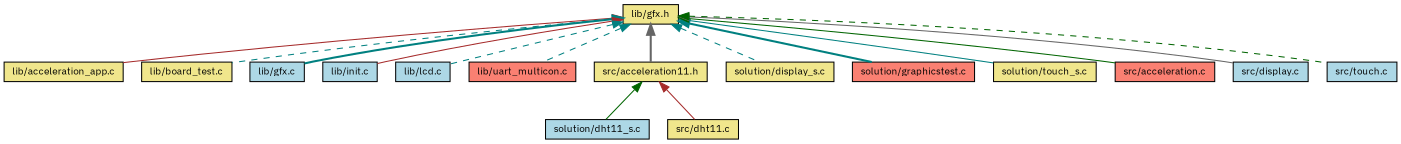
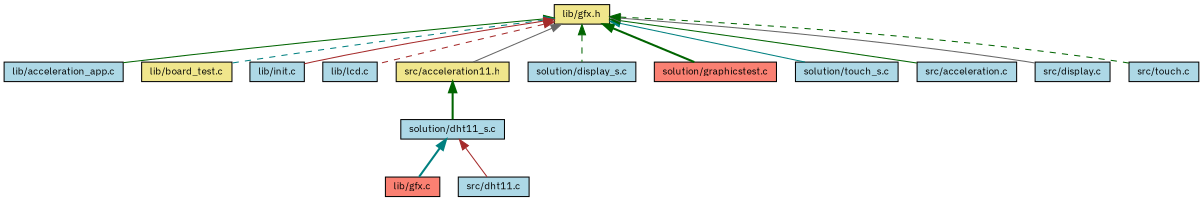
(368, 38) -> (333, 40)
(458, 38) -> (430, 162)
(780, 43) -> (654, 45)
(531, 44) -> (461, 44)
(720, 45) -> (582, 48)
(651, 48) -> (513, 45)
(64, 72) -> (64, 72)
(277, 72) -> (413, 187)
(522, 72) -> none
(780, 72) -> (582, 72)
(1045, 72) -> (847, 72)
(1165, 72) -> (967, 72)
(620, 104) -> (453, 106)
(681, 104) -> (476, 162)
(703, 129) -> (494, 187)
